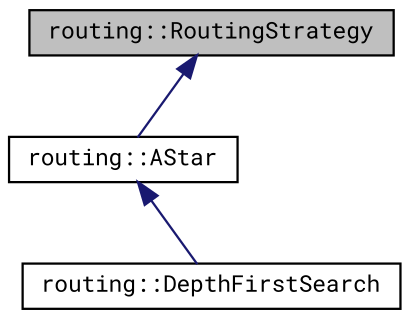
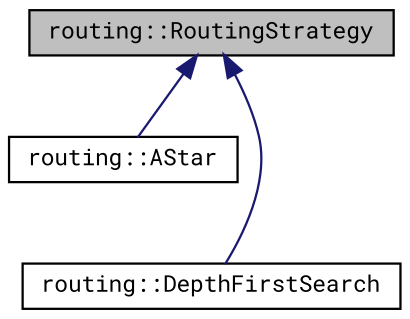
(174, 232) -> (261, 171)
